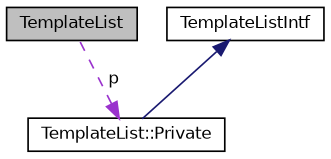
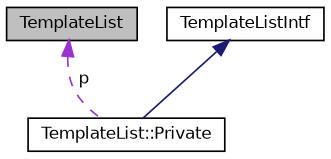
(95, 72) -> (76, 93)
